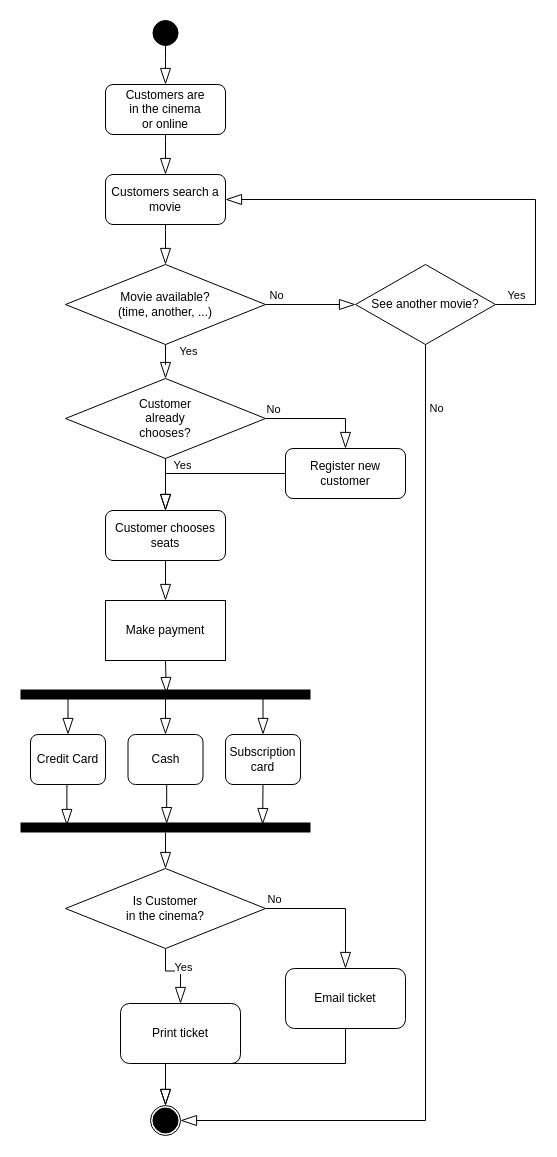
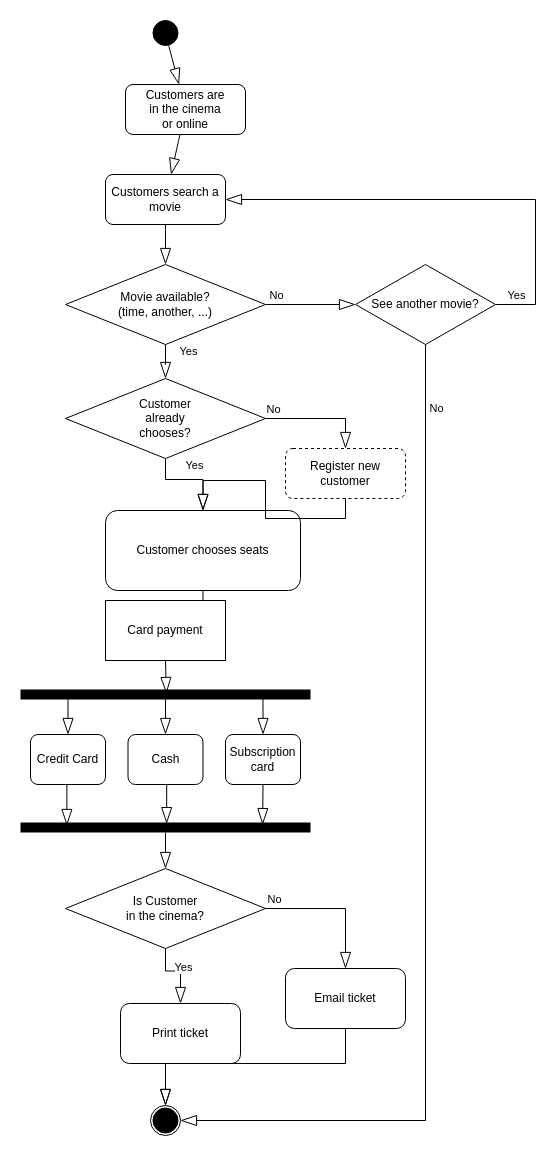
(166, 110) -> (186, 110)
(346, 474) -> (346, 474)
(166, 536) -> (203, 551)
(166, 631) -> (166, 631)
